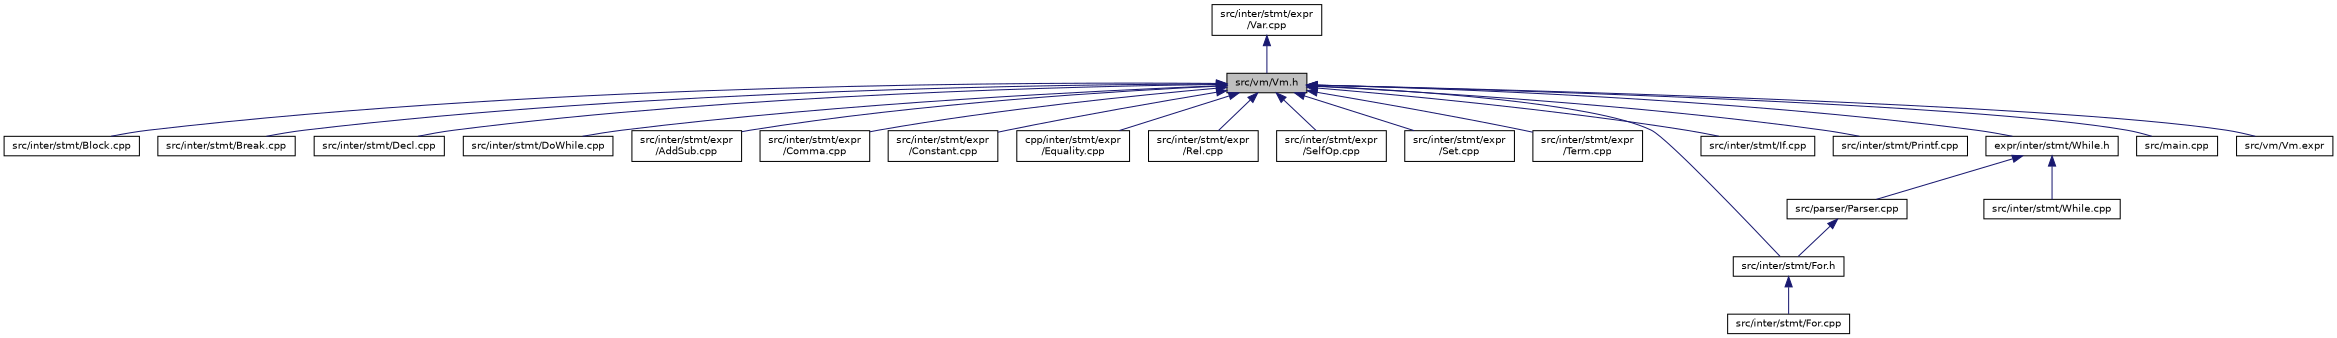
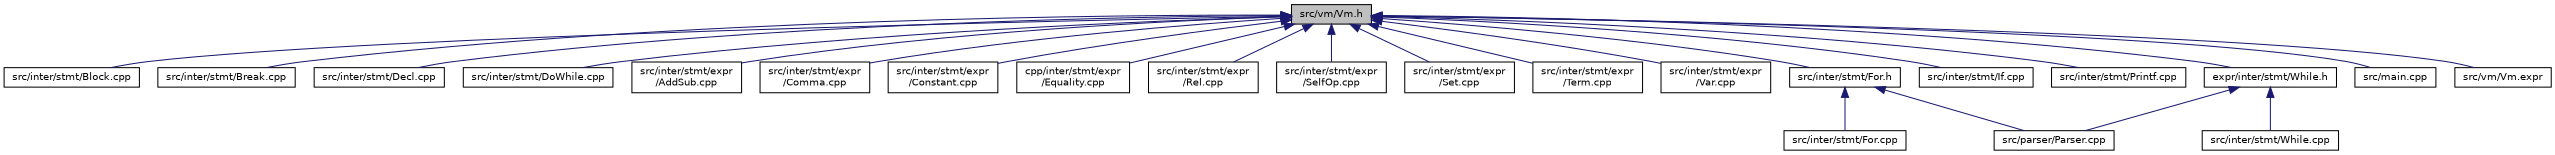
(1267, 59) -> (1522, 40)
(1814, 241) -> (1955, 110)
